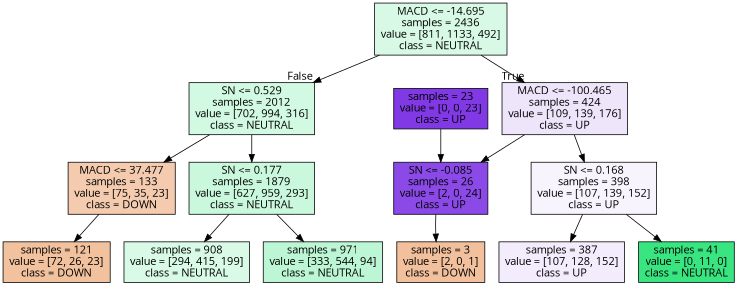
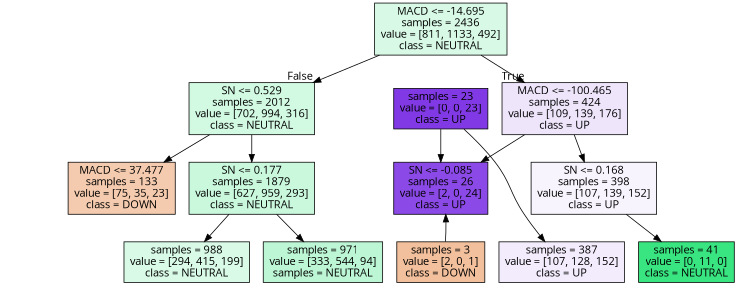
(436, 224) -> (446, 232)
(578, 224) -> (506, 179)
(57, 262) -> none
(187, 262) -> (187, 262)
(323, 262) -> (323, 262)
